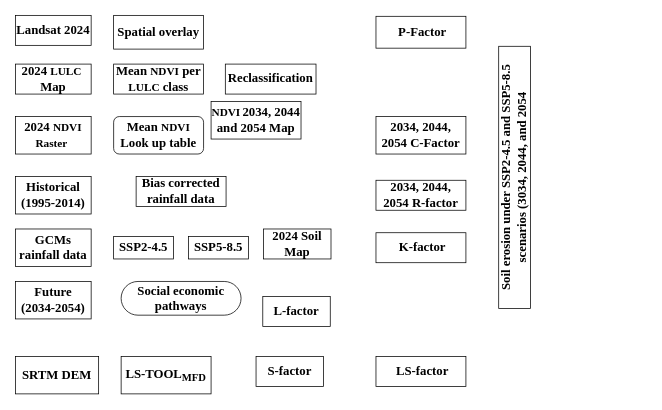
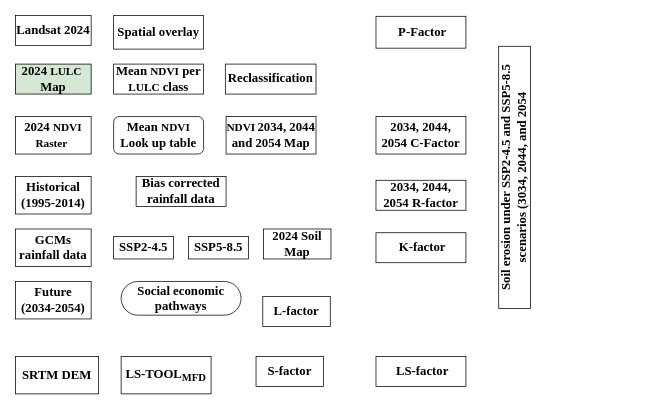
(53, 79) -> (53, 79)
(256, 120) -> (271, 135)
